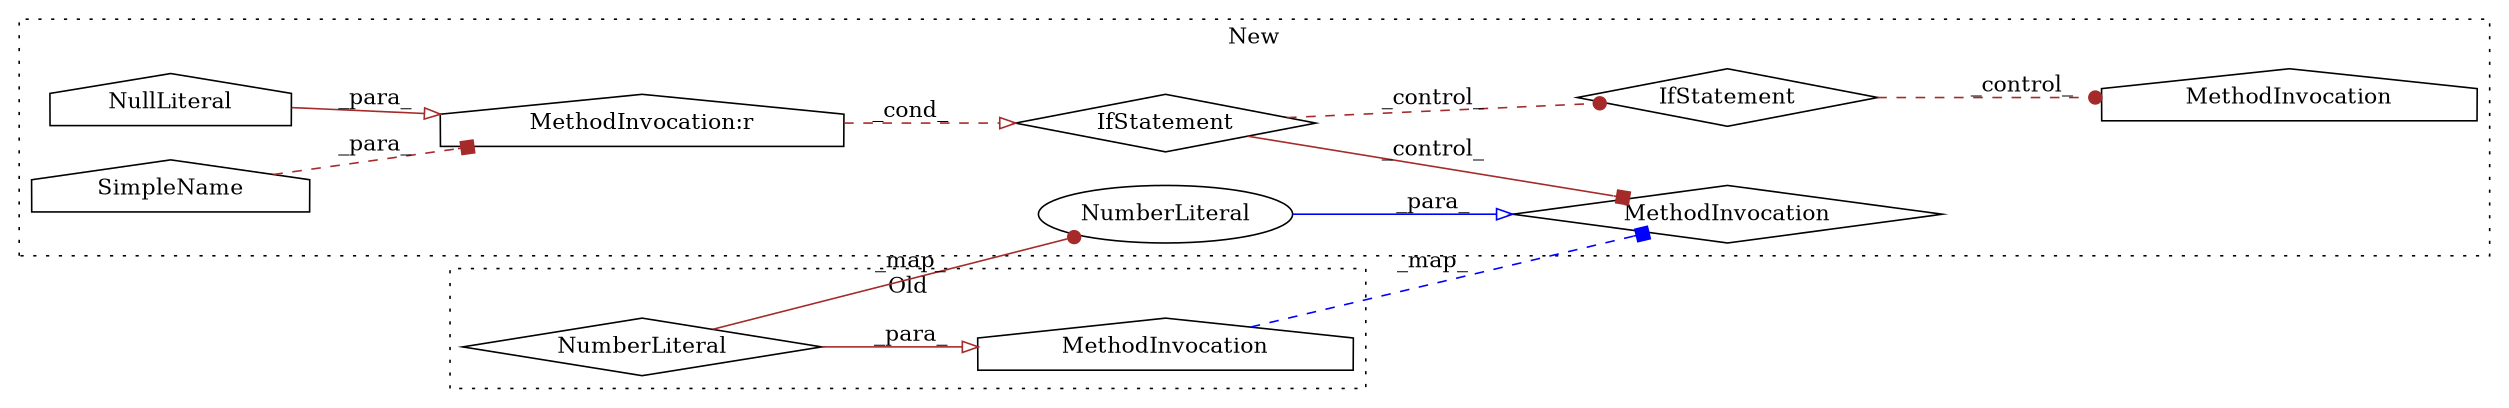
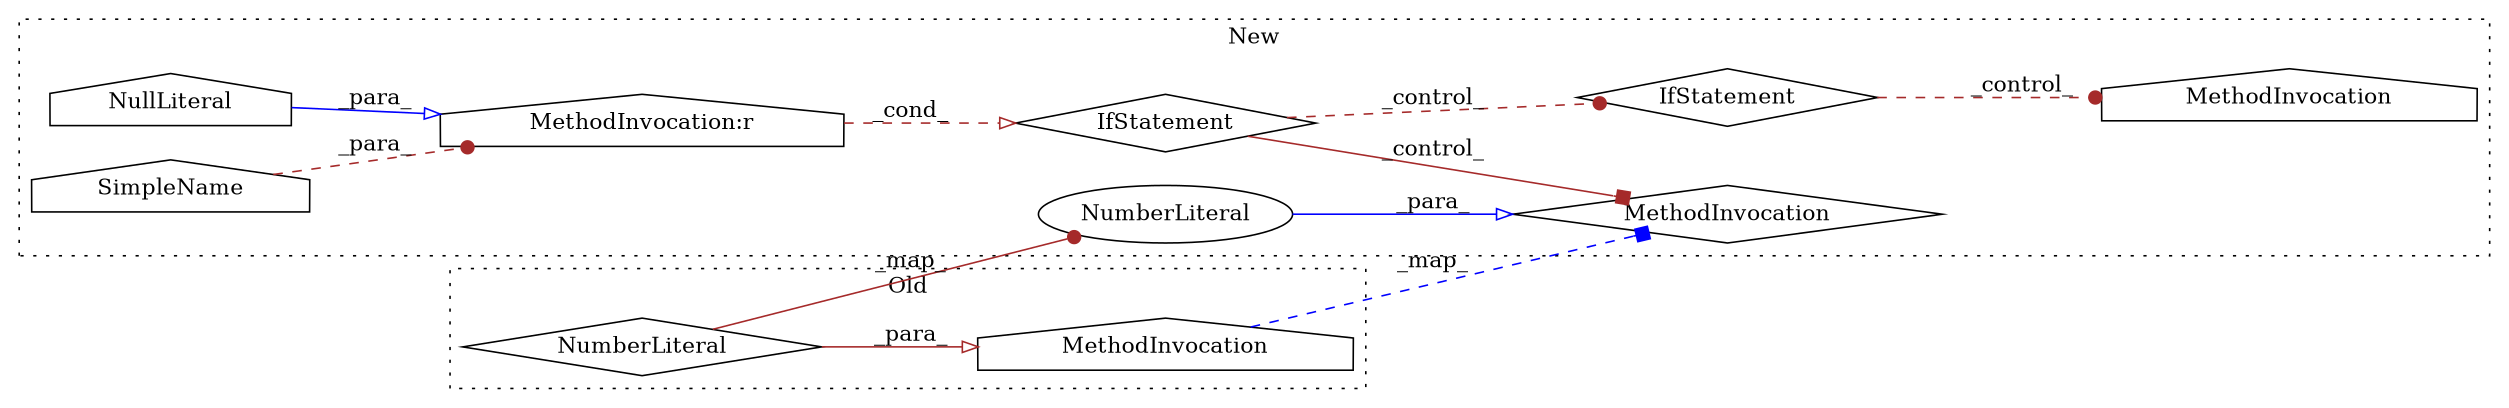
(358, 111) -> (358, 111)
(366, 162) -> (366, 162)
